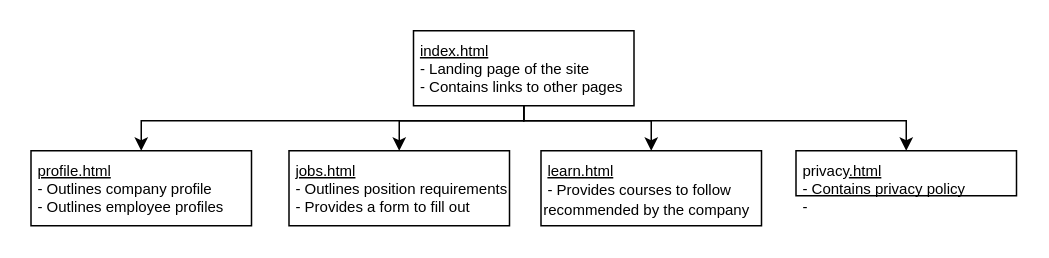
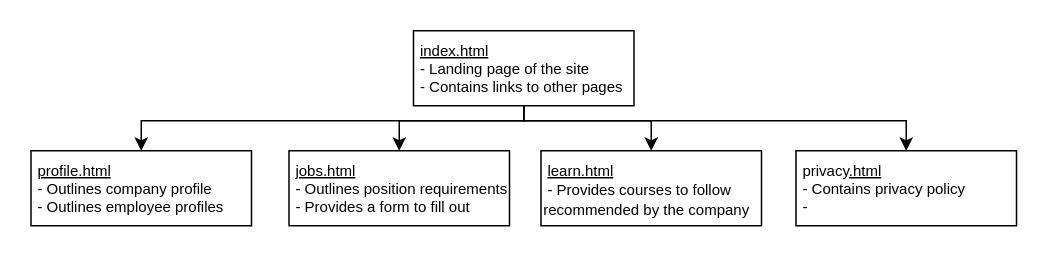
(906, 173) -> (906, 188)
